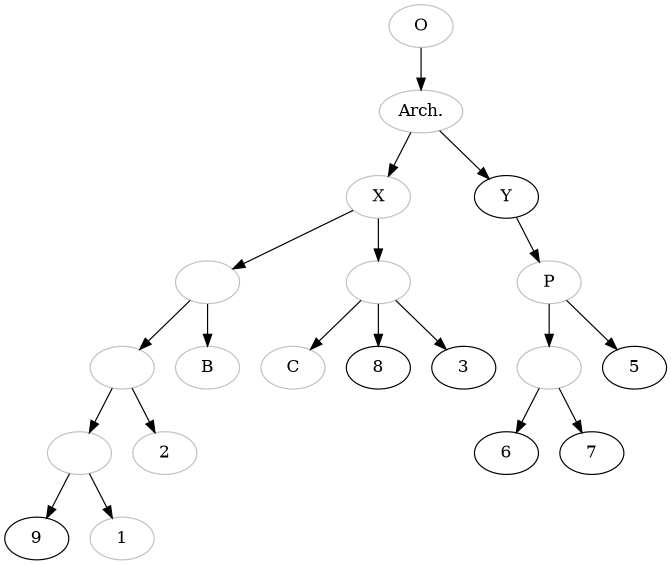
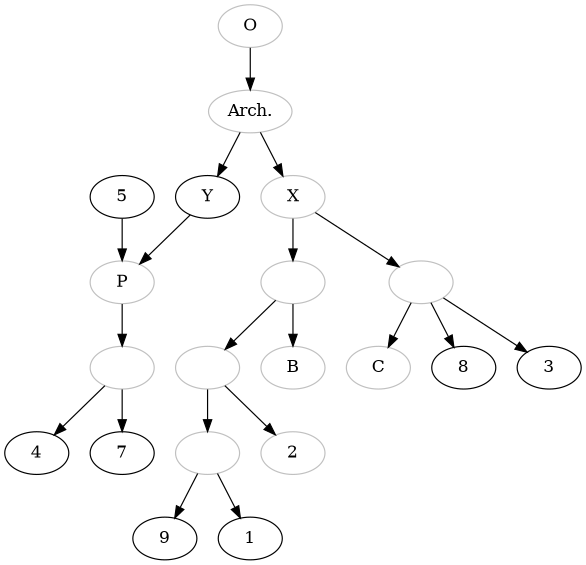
(587, 321) -> (122, 234)
(506, 453) -> (37, 453)
(122, 538) -> (250, 538)
